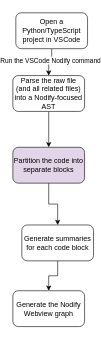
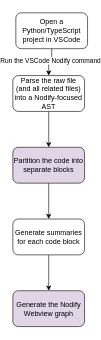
(58, 243) -> (49, 237)
(49, 309) -> (49, 309)
